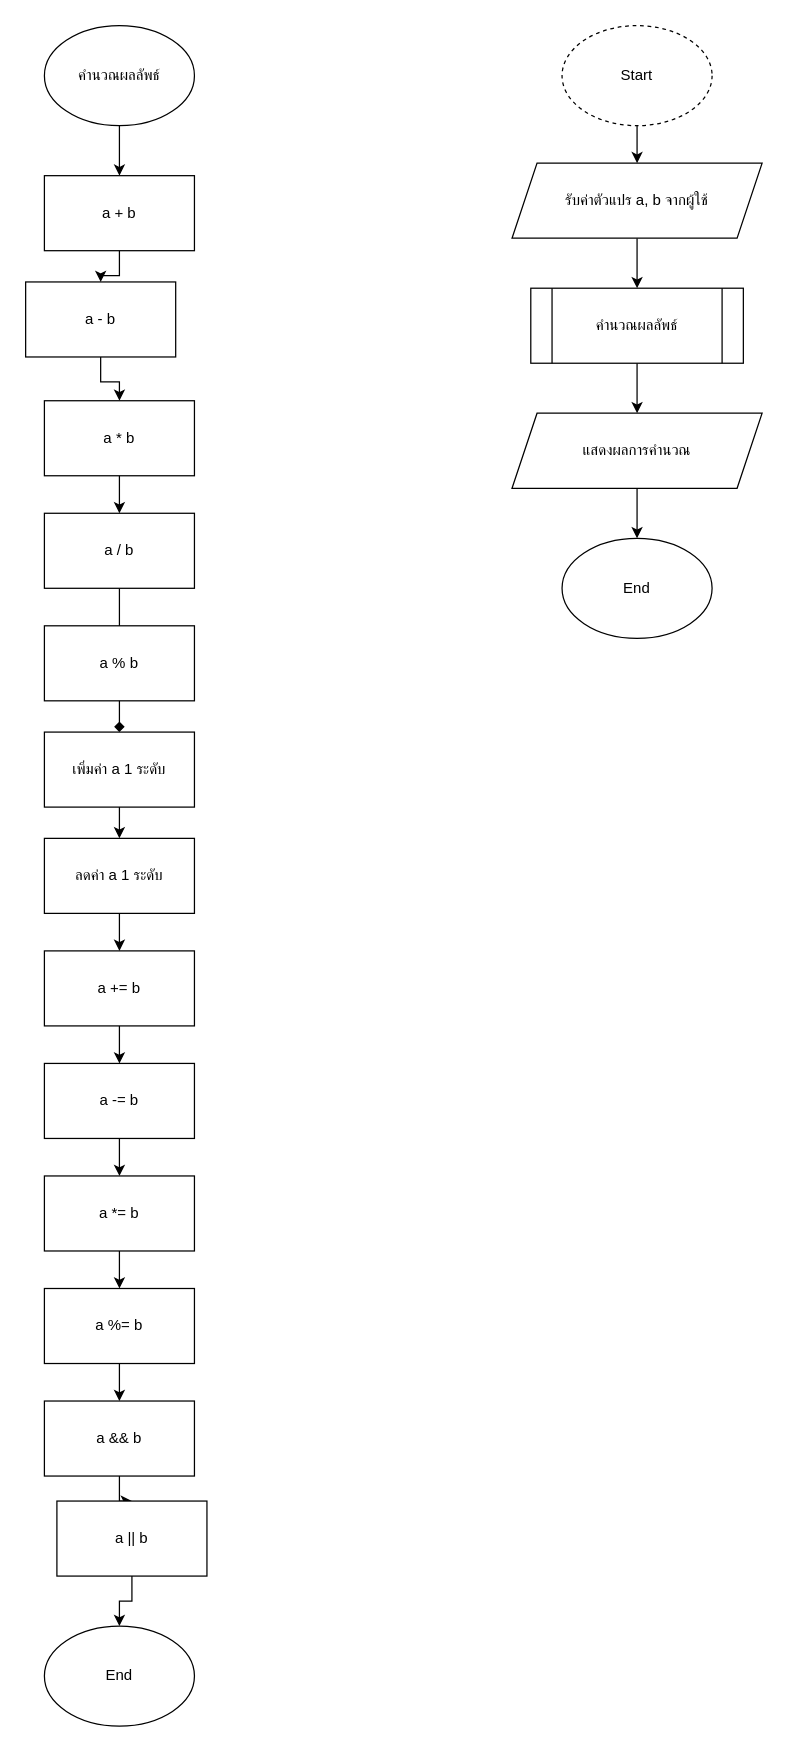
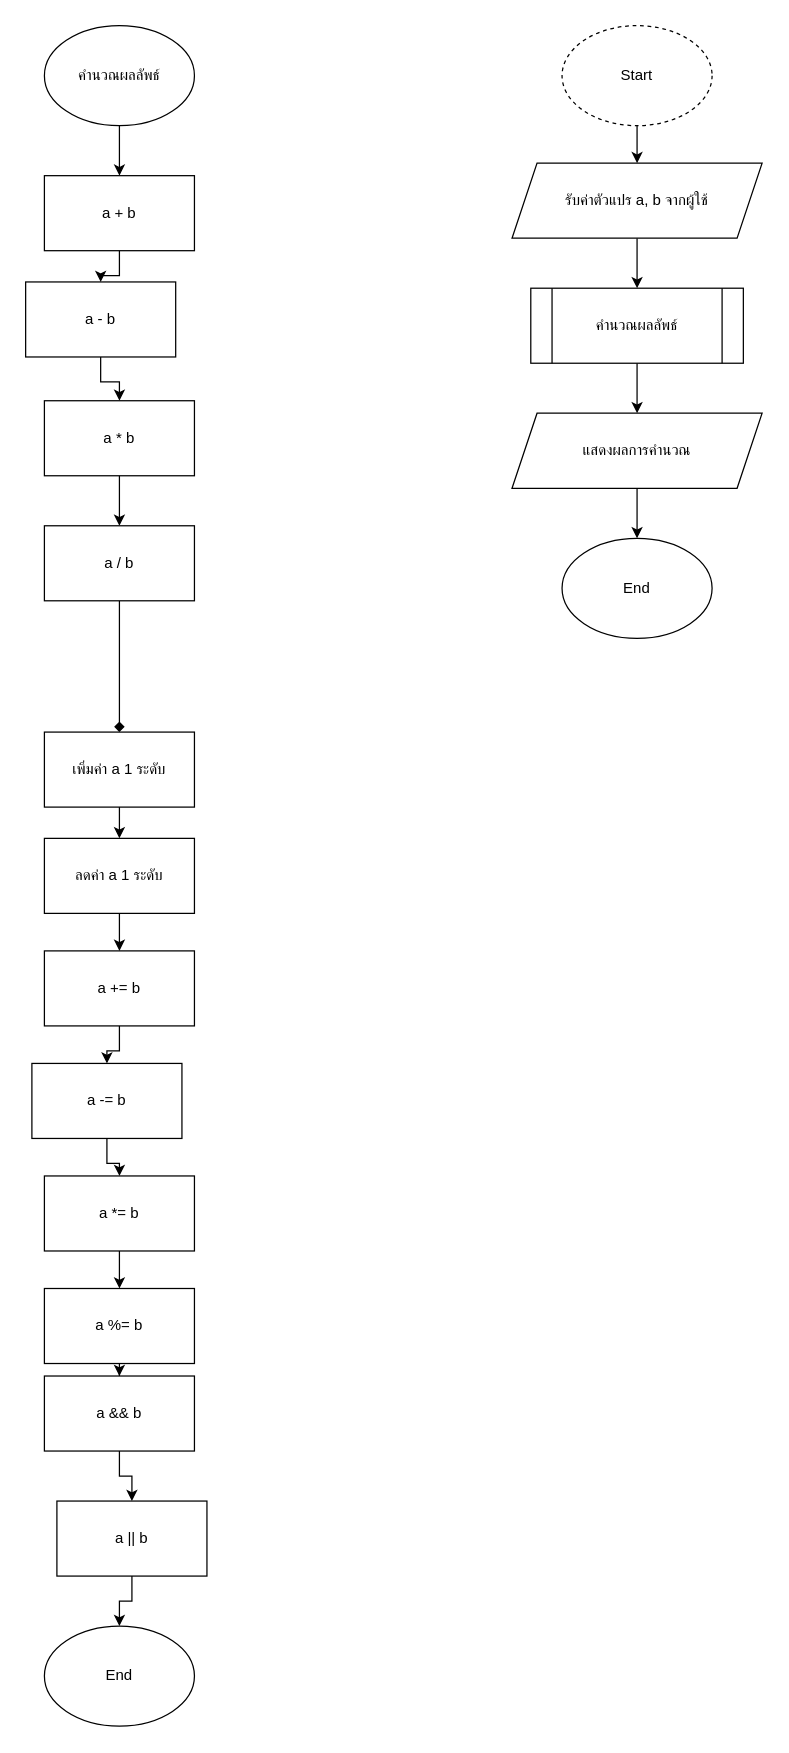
(119, 551) -> (119, 563)
(119, 663) -> none
(119, 1101) -> (107, 1101)
(119, 1438) -> (119, 1413)
